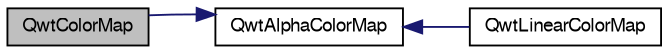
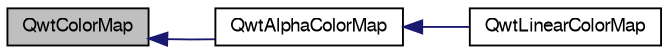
(172, 15) -> (191, 39)
